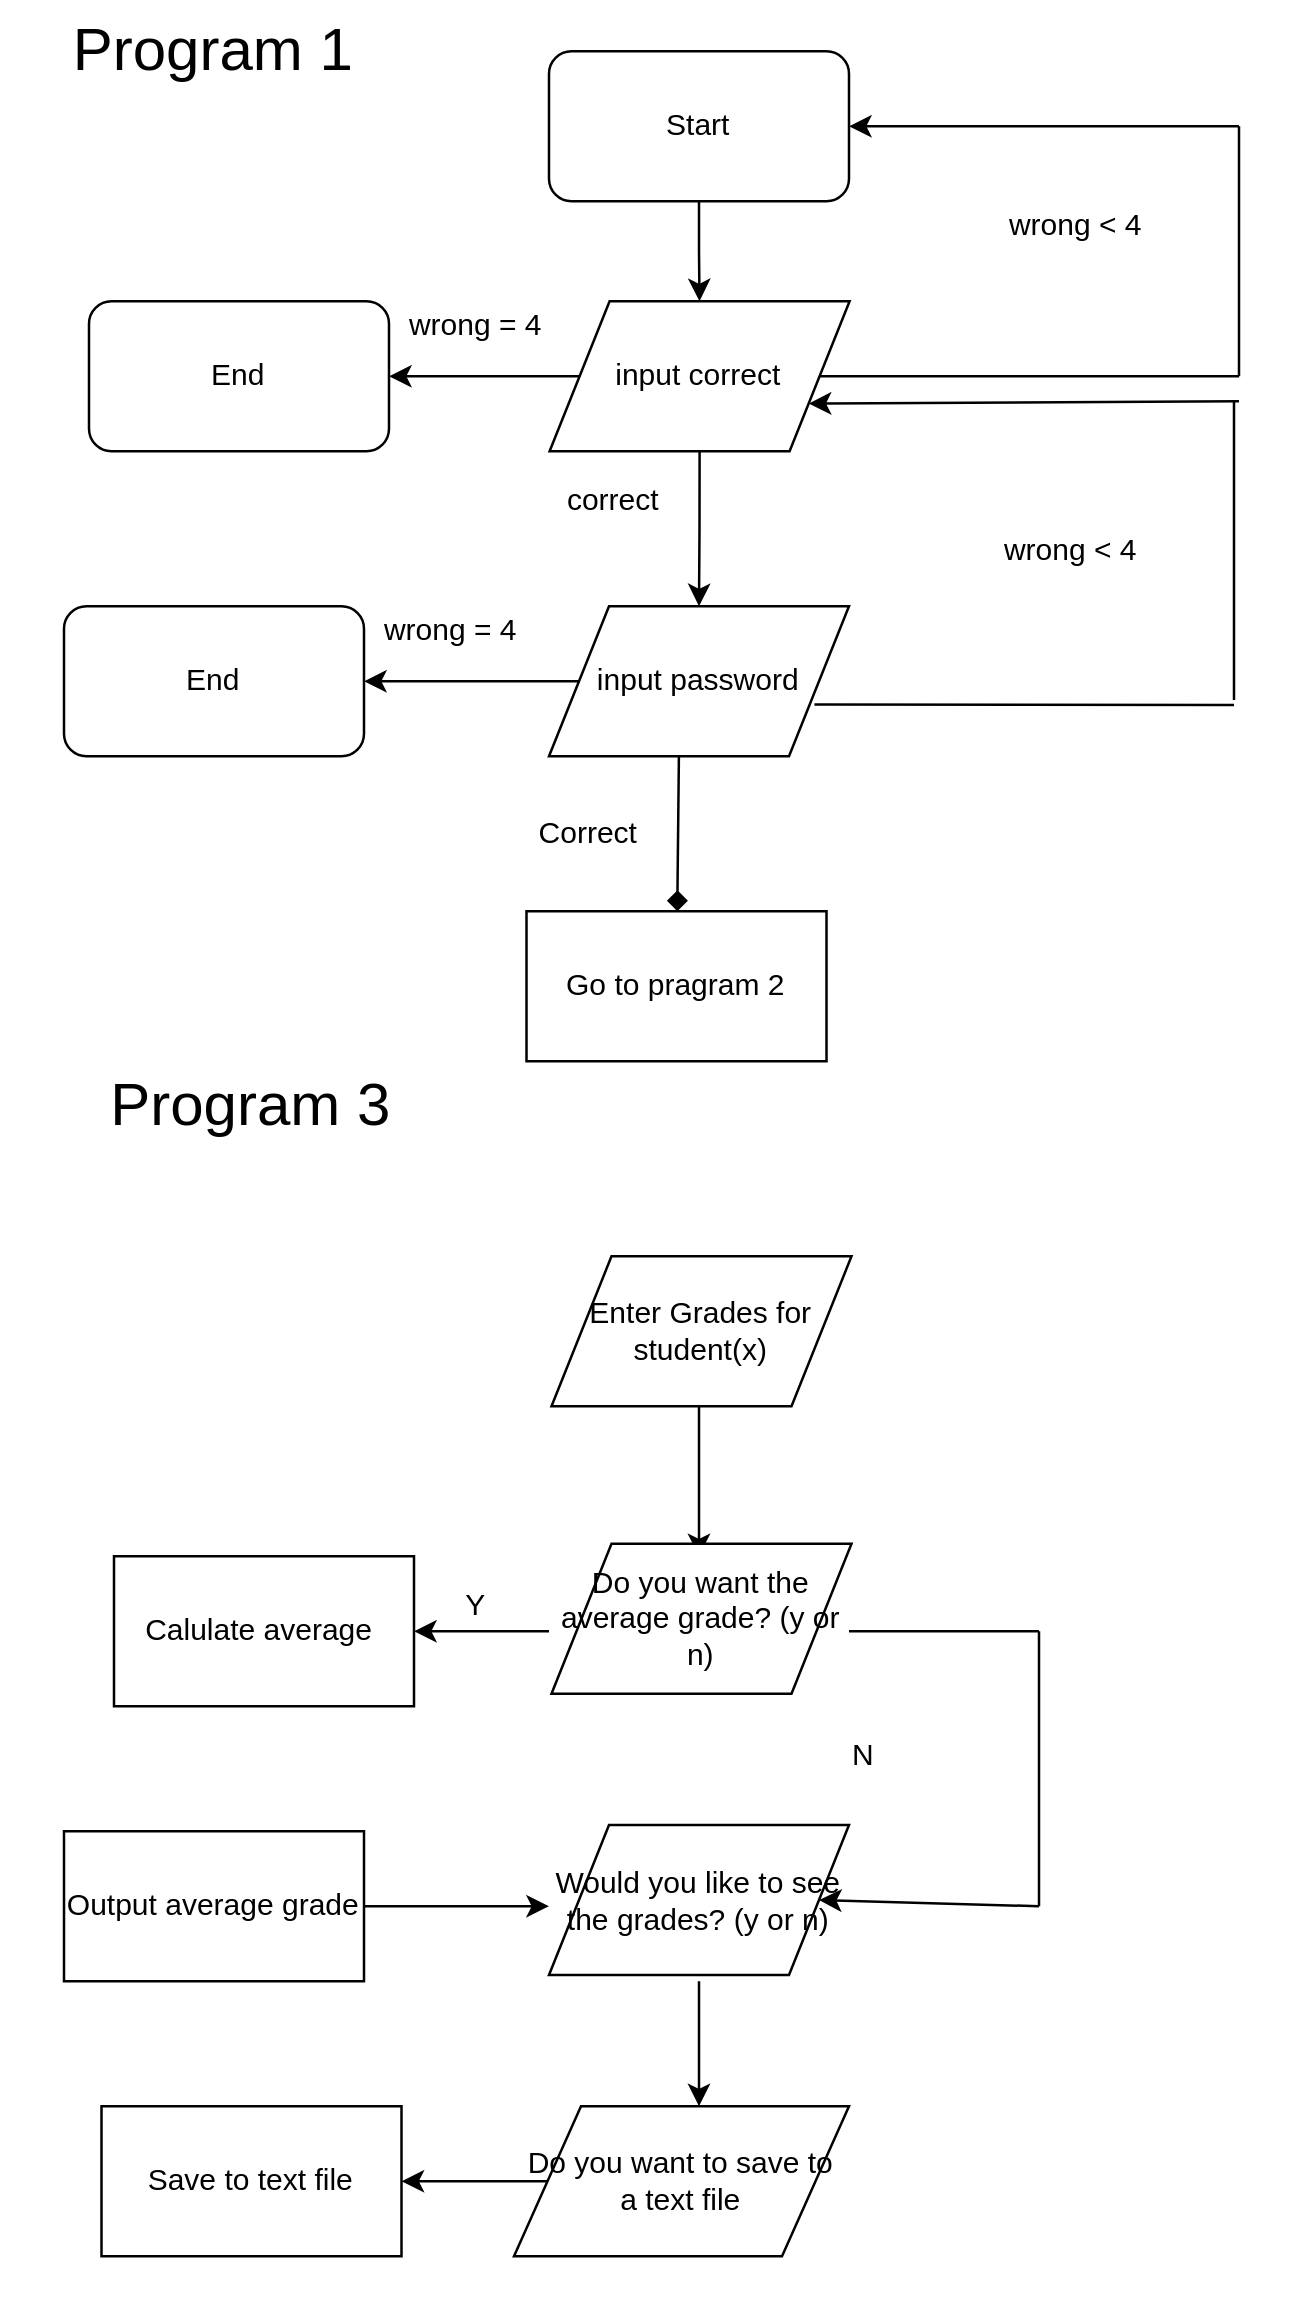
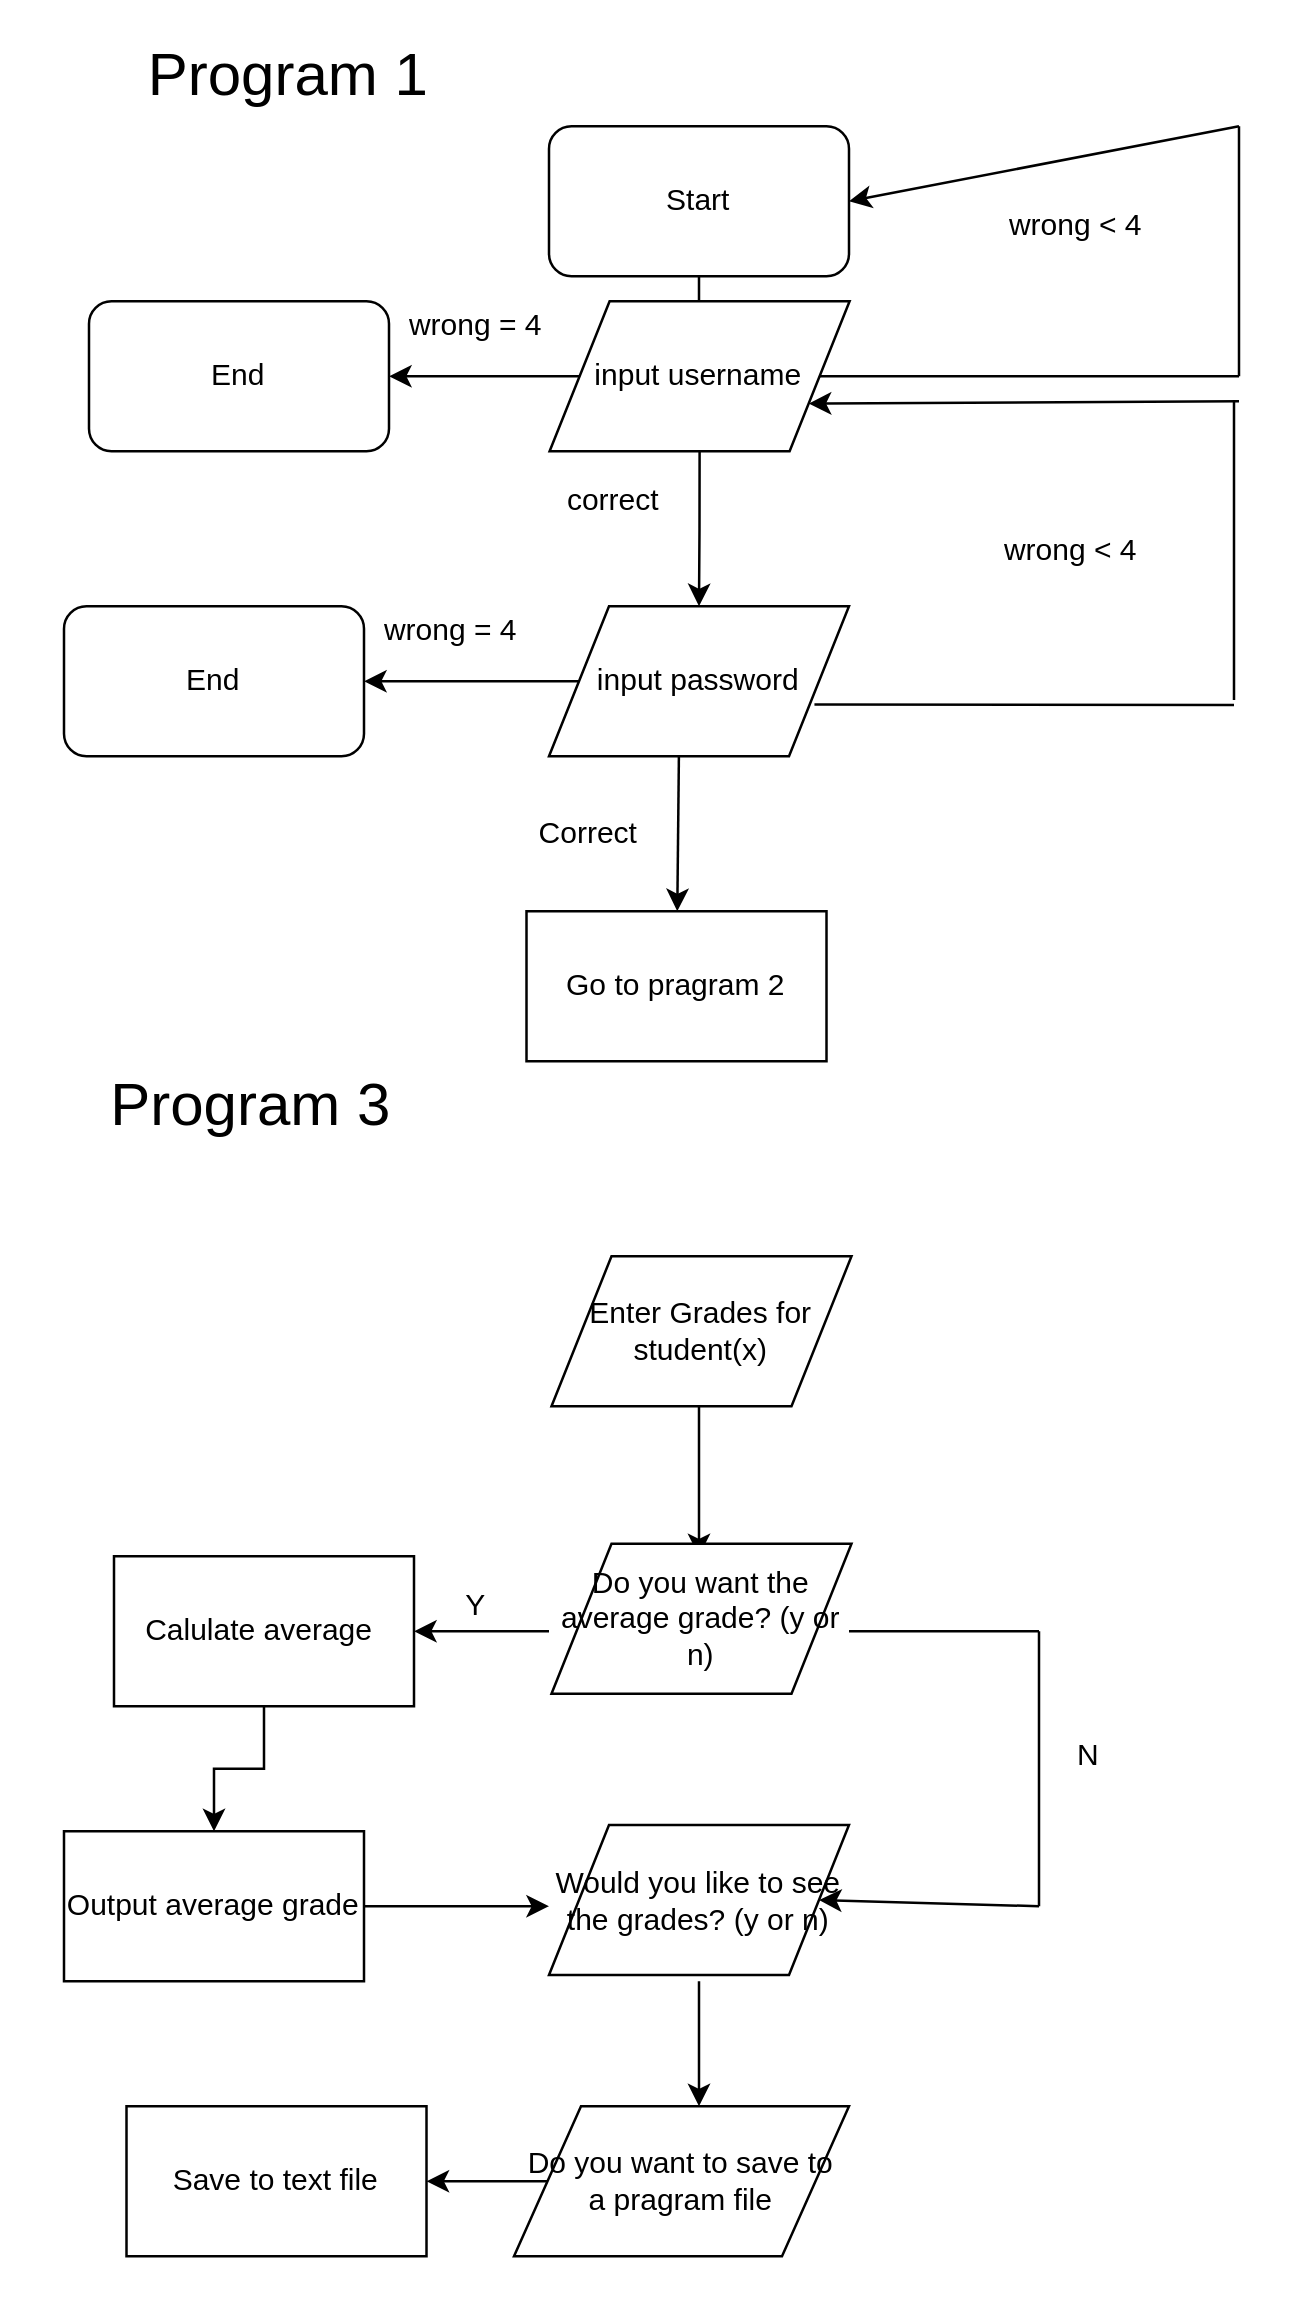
(214, 51) -> (289, 76)
(699, 126) -> (699, 201)
(699, 376) -> (699, 376)
(677, 891) -> (677, 892)
(864, 1756) -> (1089, 1756)
none -> (247, 1769)
(251, 2181) -> (276, 2181)
(681, 2181) -> (681, 2181)
